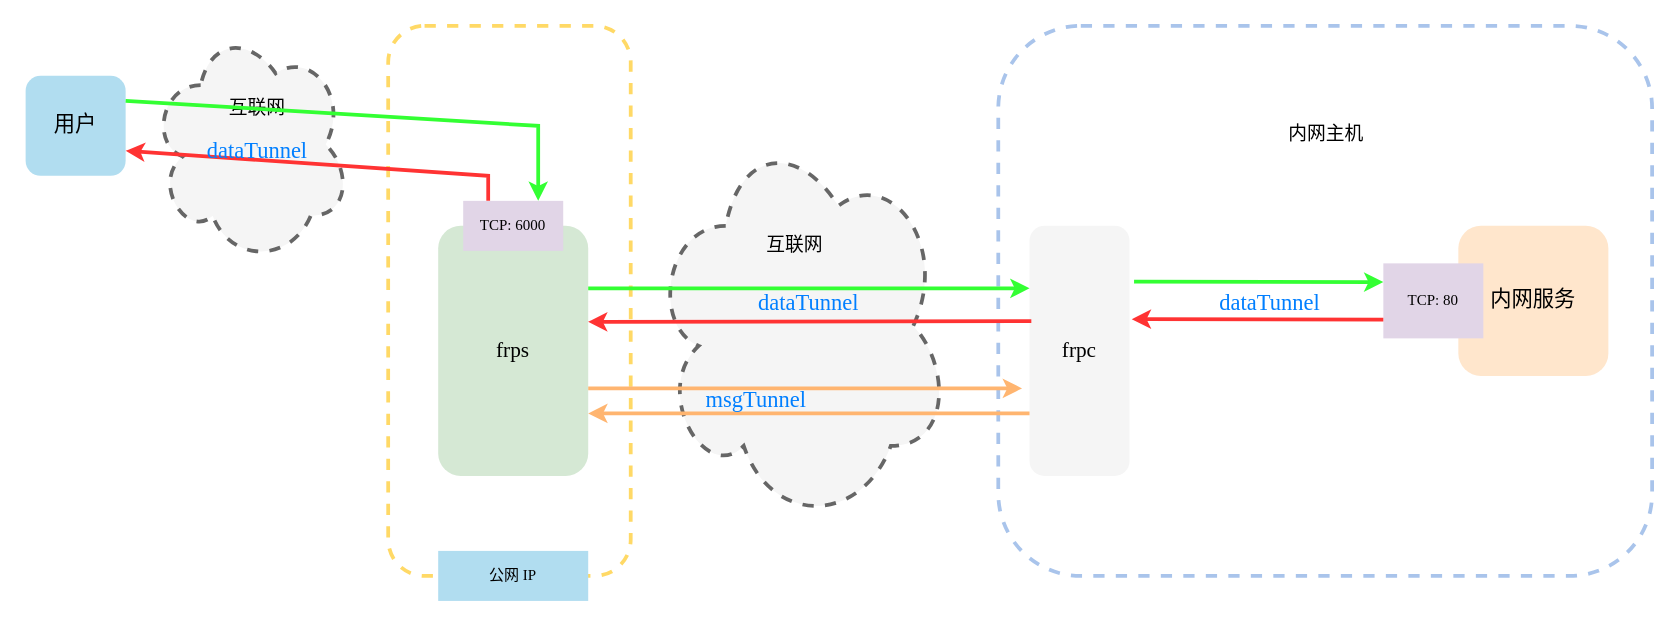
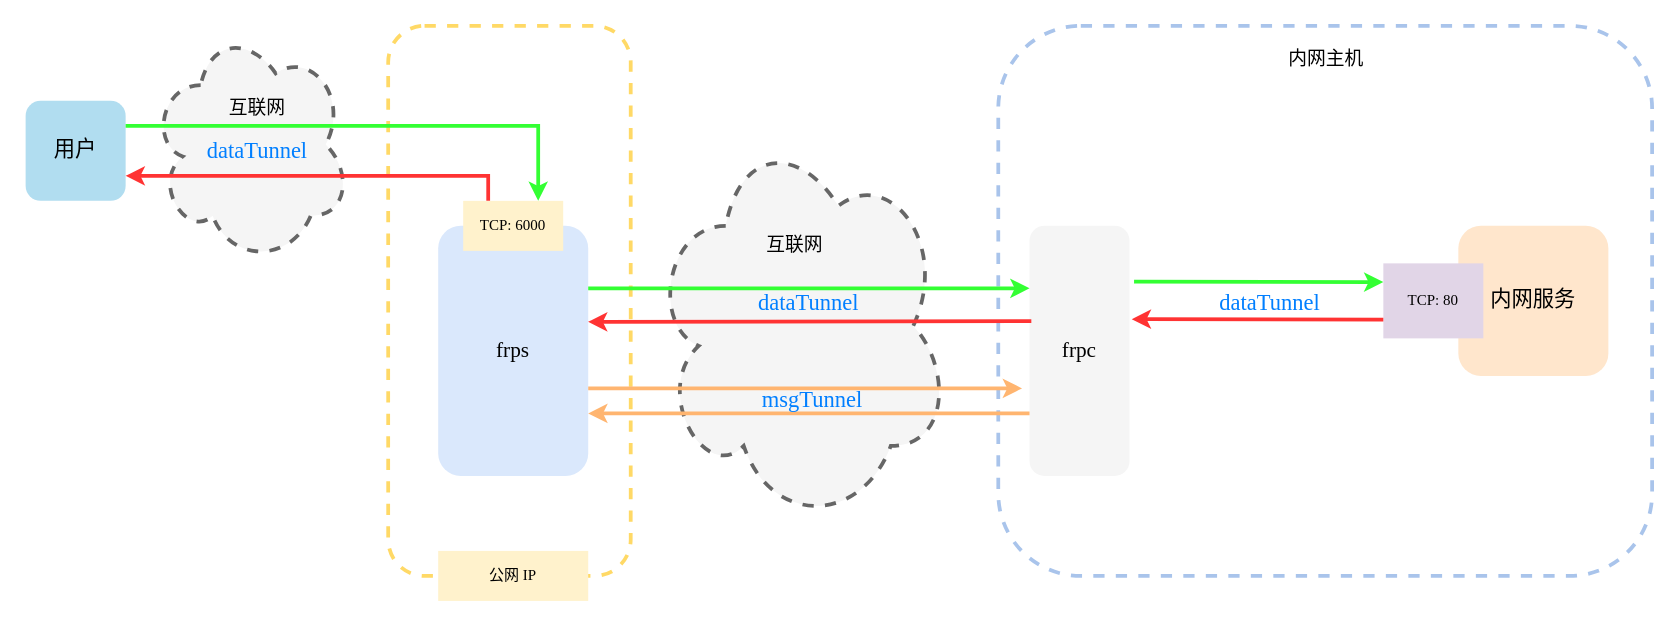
(76, 126) -> (76, 151)
(1325, 133) -> (1325, 58)
(513, 226) -> (513, 226)
(513, 351) -> (513, 351)
(756, 399) -> (812, 399)
(513, 576) -> (513, 576)
